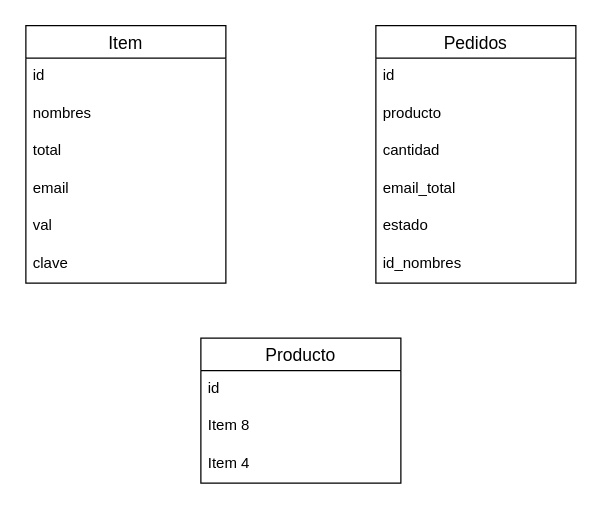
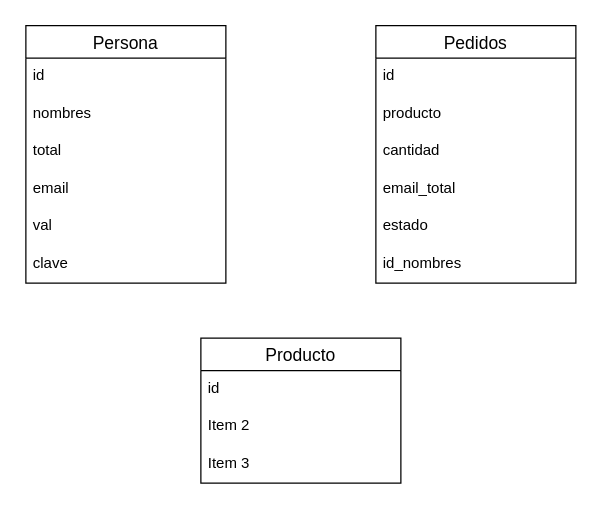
(125, 43) -> (125, 43)
(231, 425) -> (231, 425)
(231, 463) -> (231, 463)
